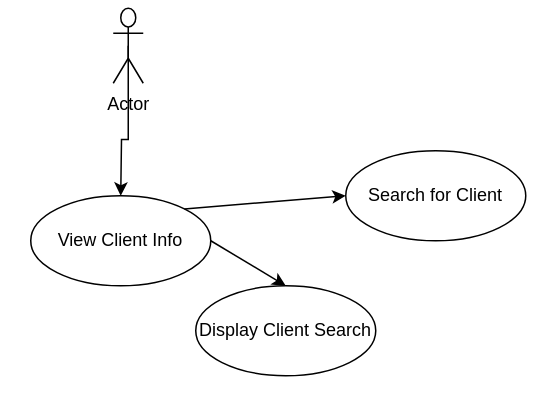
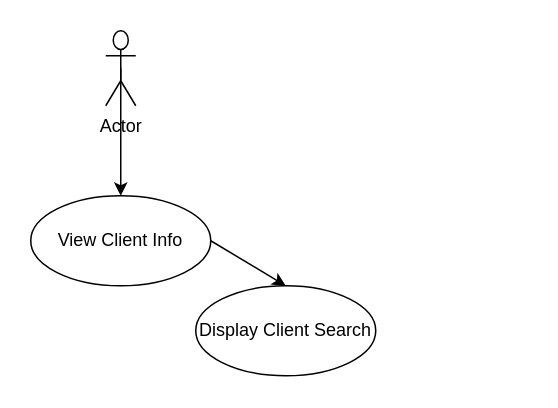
(128, 46) -> (121, 68)
(436, 196) -> none
(260, 203) -> none
